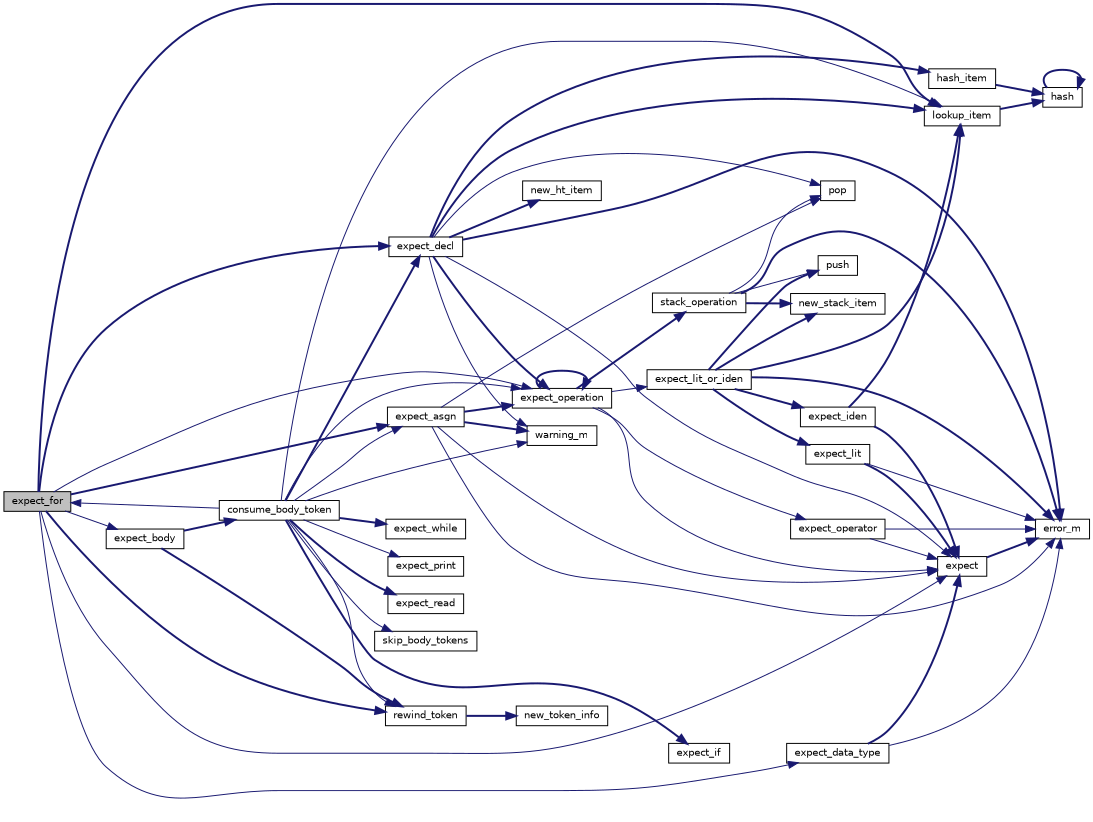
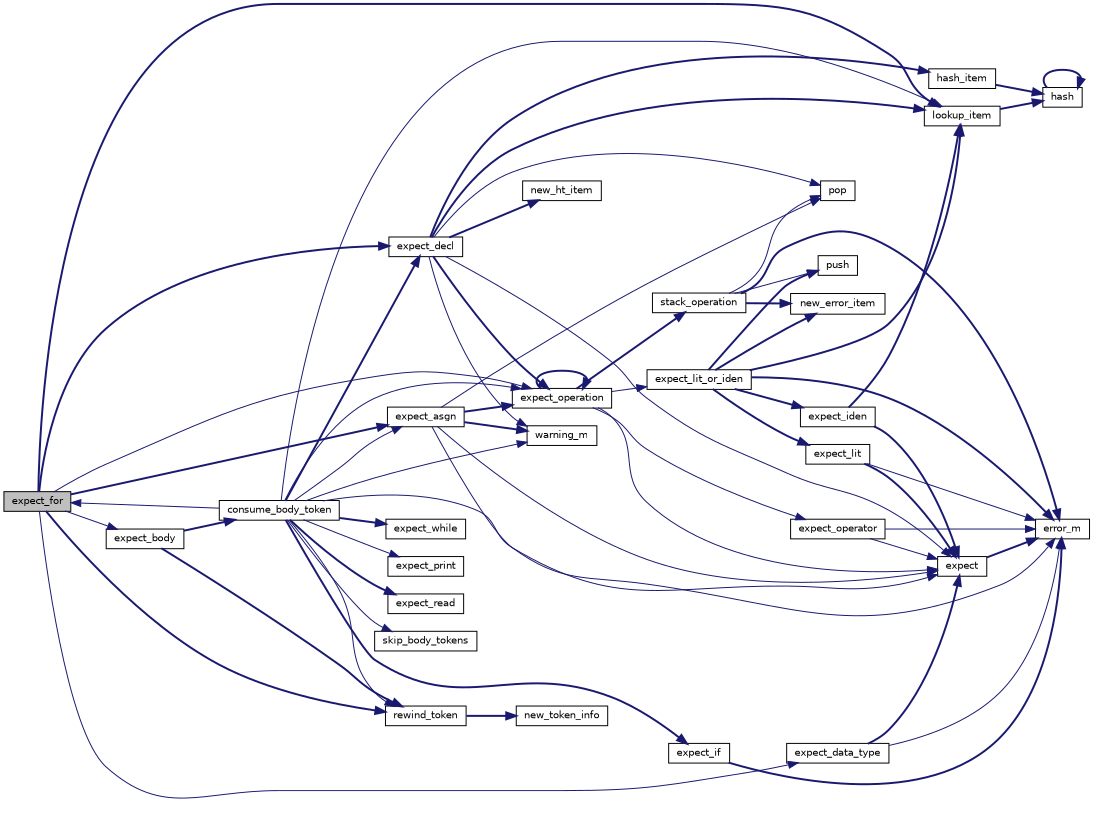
(867, 164) -> (967, 762)
(838, 304) -> (838, 304)
(445, 753) -> (612, 587)
